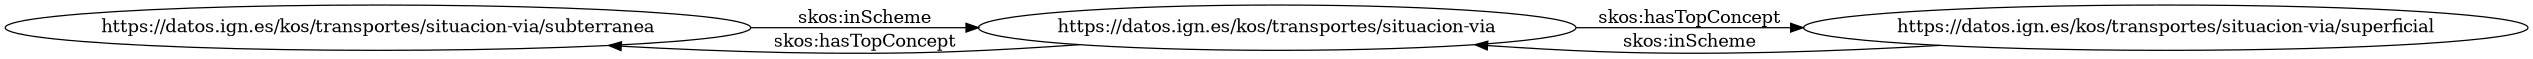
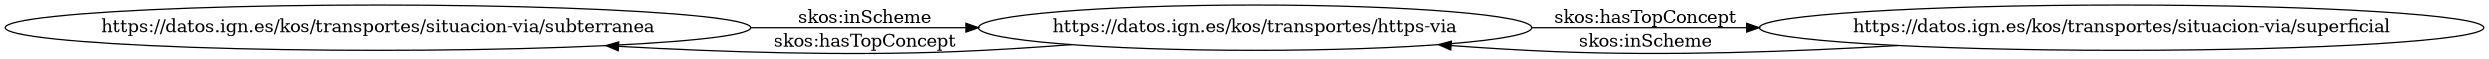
(1277, 28) -> (1255, 28)
